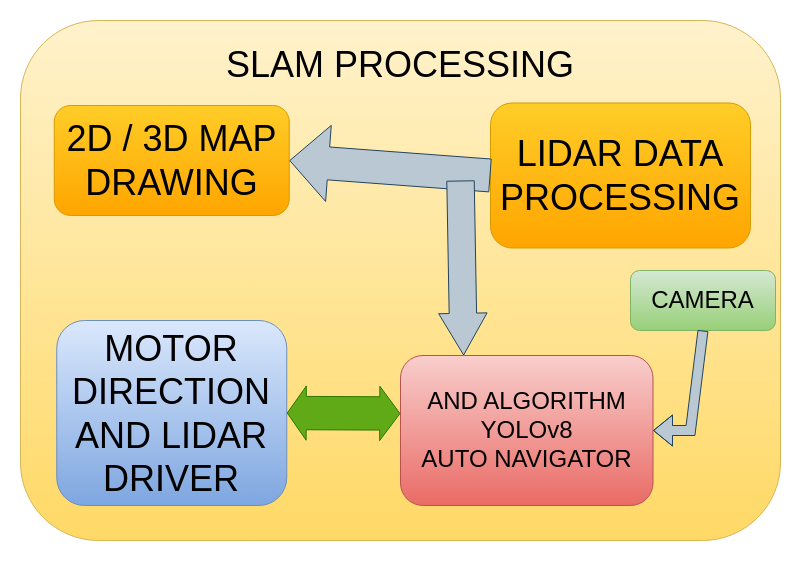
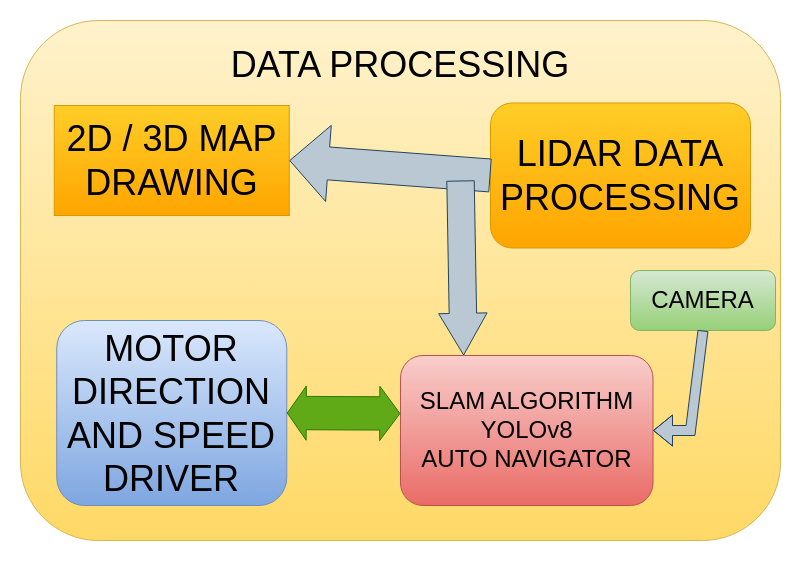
(172, 161) -> (172, 161)
(401, 281) -> (401, 281)
(172, 414) -> (172, 414)
(527, 431) -> (527, 431)
